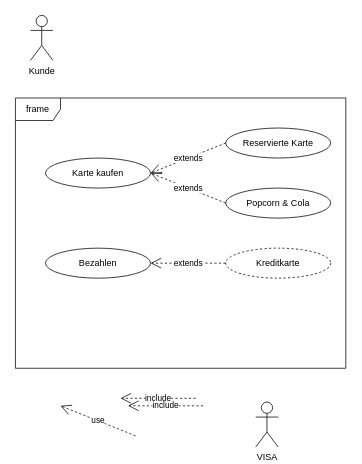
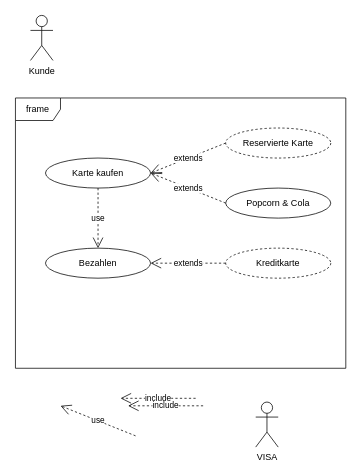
(278, 143) -> (278, 143)
none -> (98, 217)
